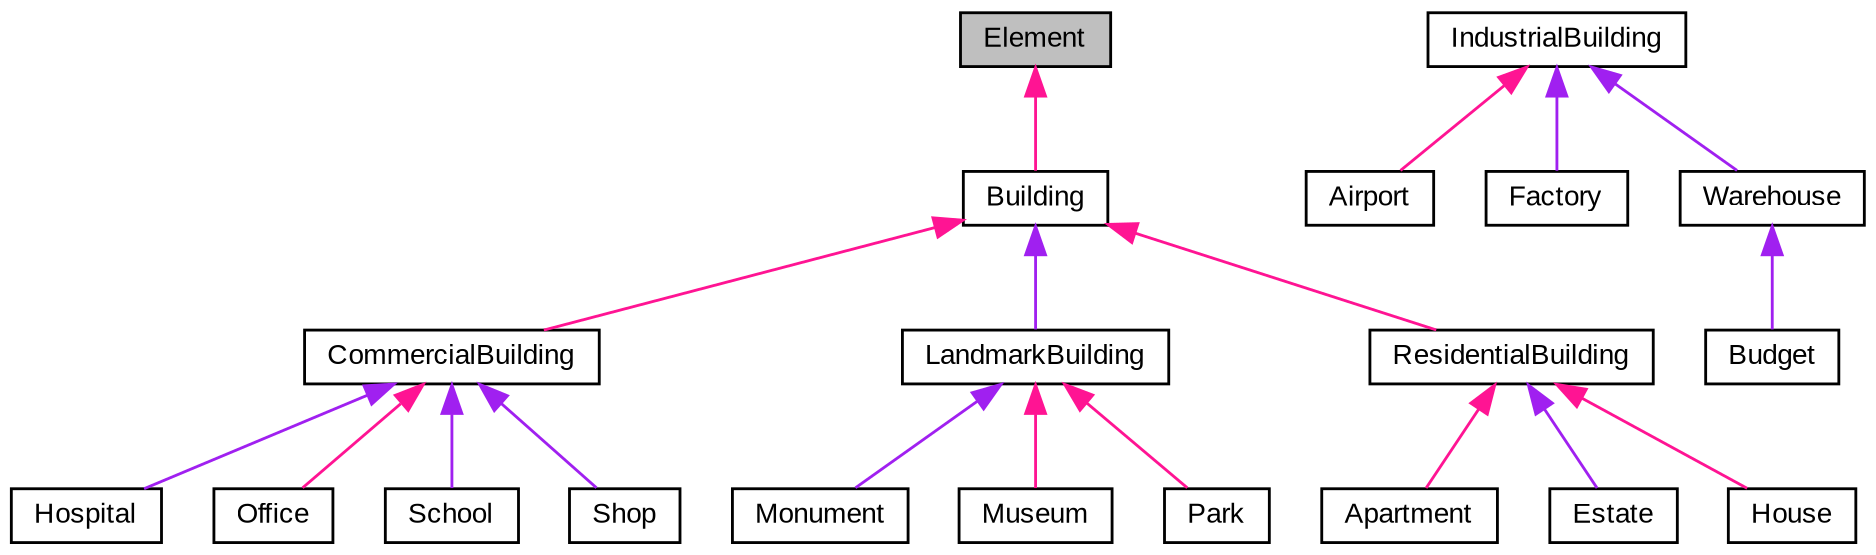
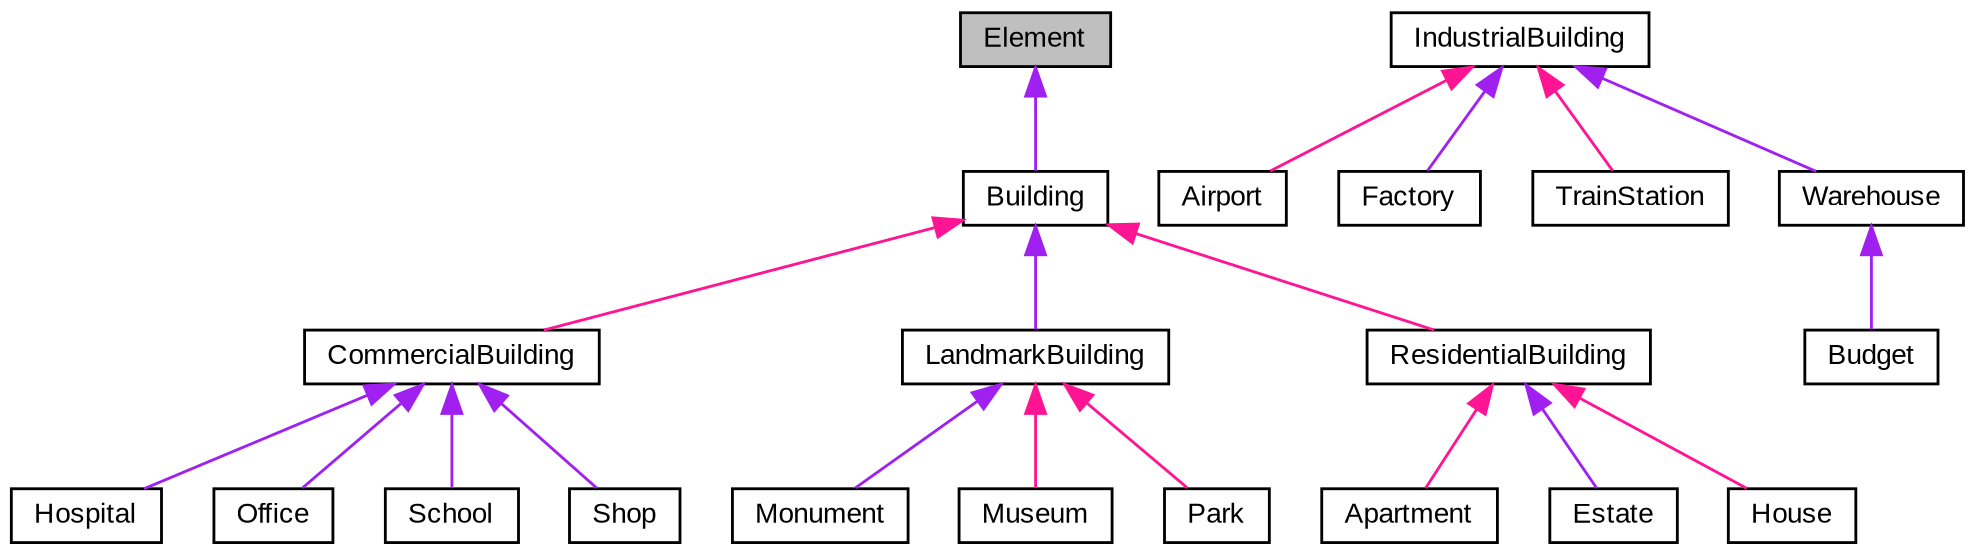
(1036, 134) -> (1036, 134)
none -> (1631, 198)
(352, 446) -> (352, 446)
